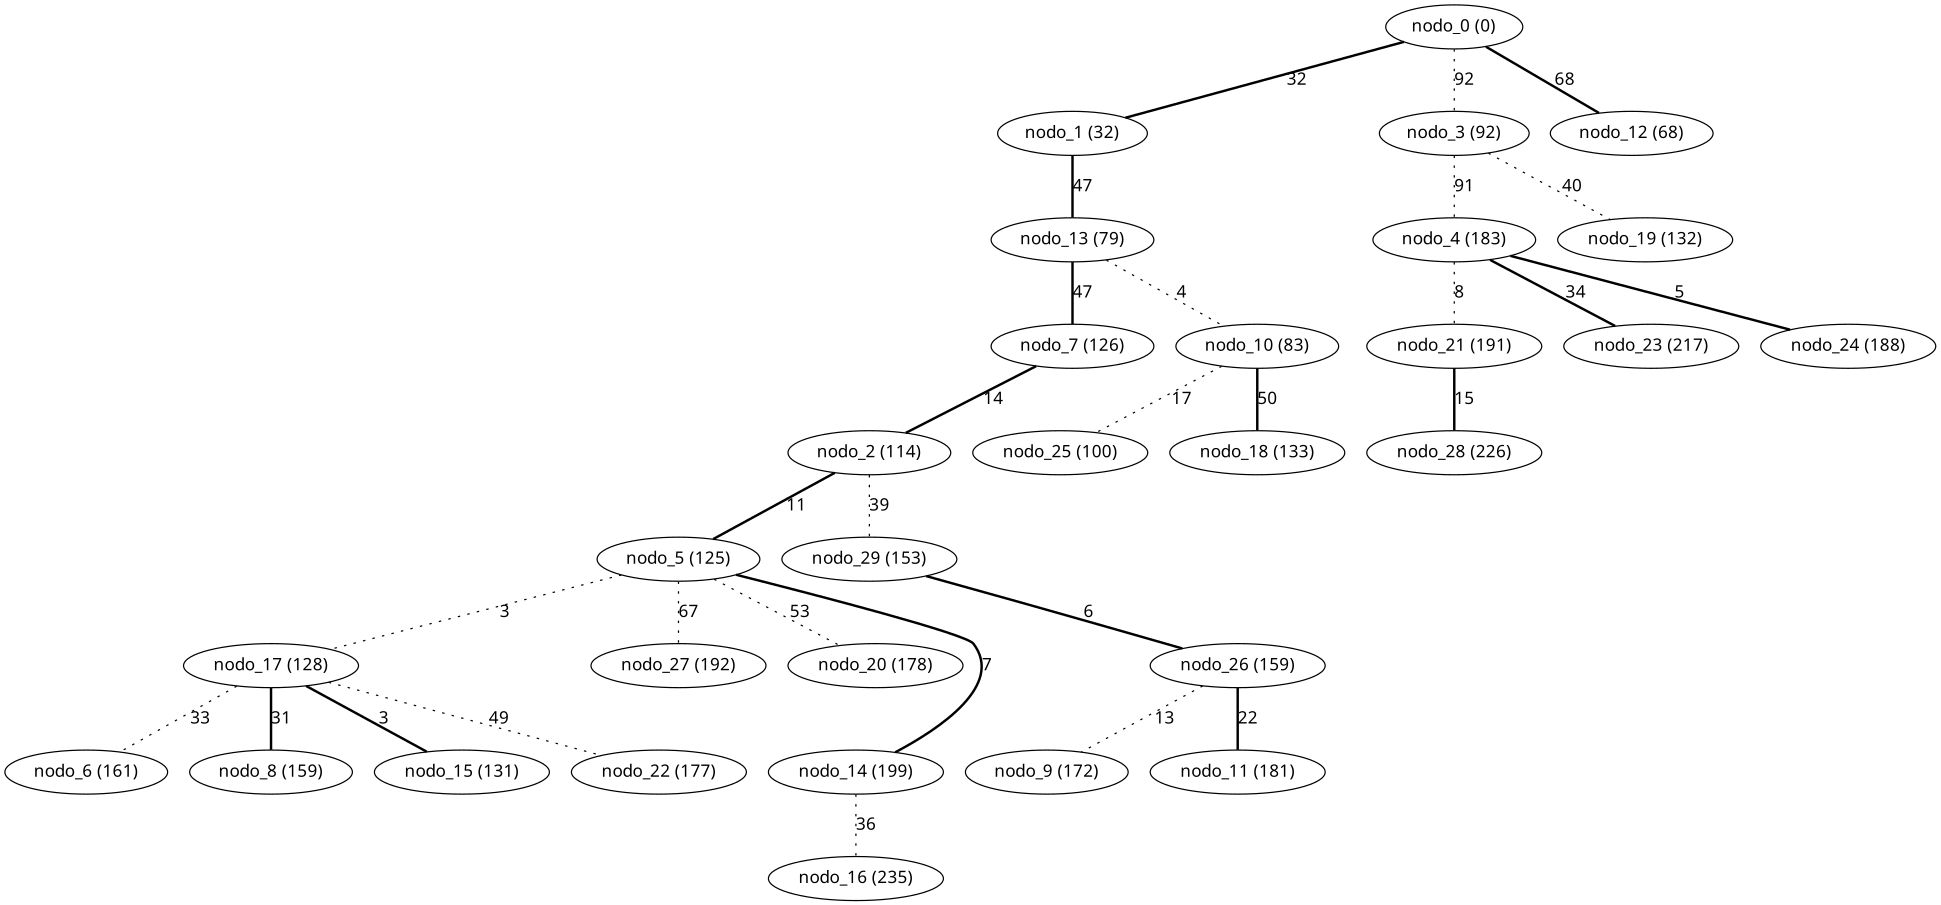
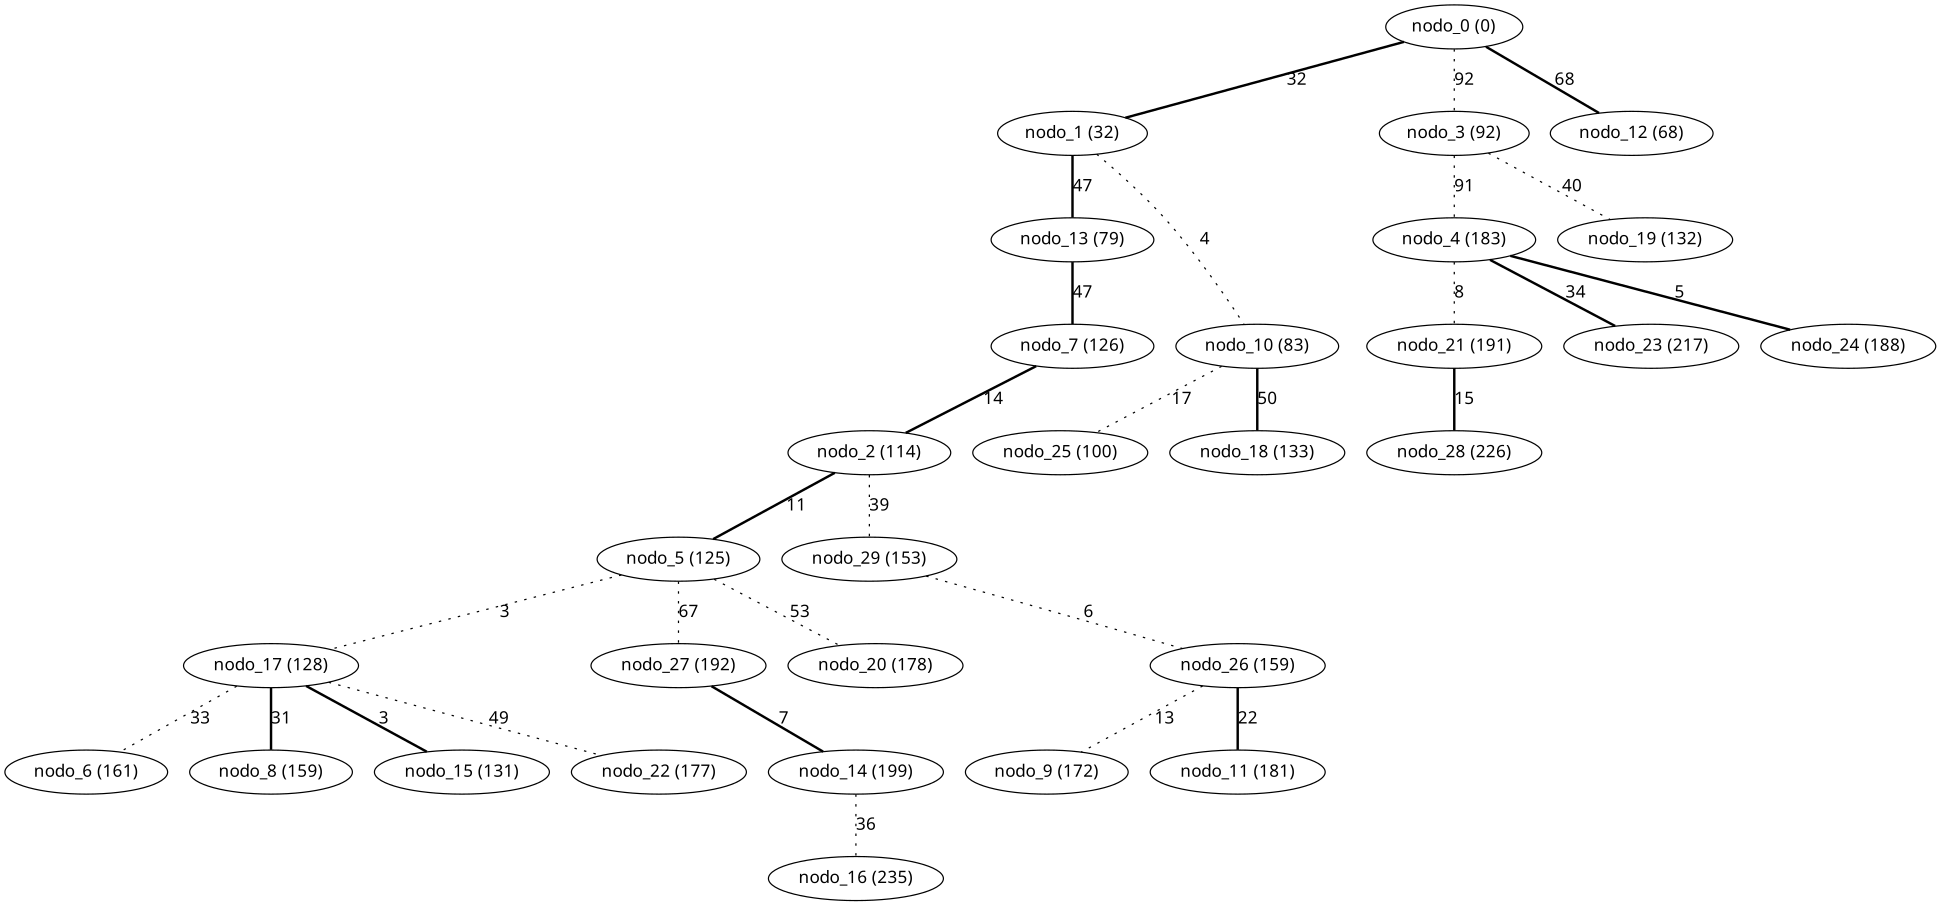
(1165, 293) -> (1177, 233)
(1054, 612) -> (1054, 612)
(928, 627) -> (767, 719)
